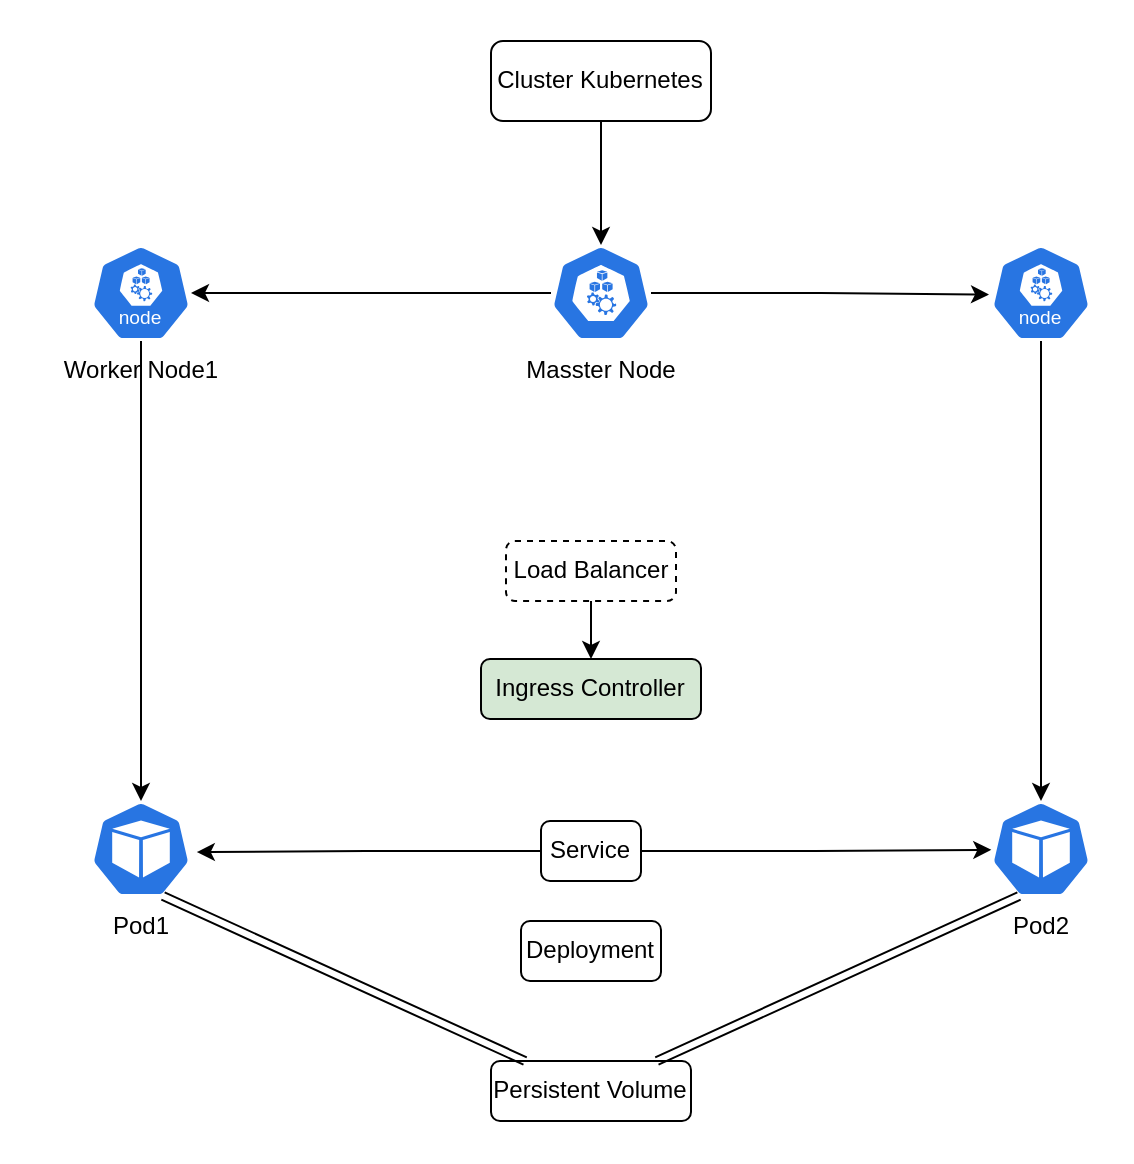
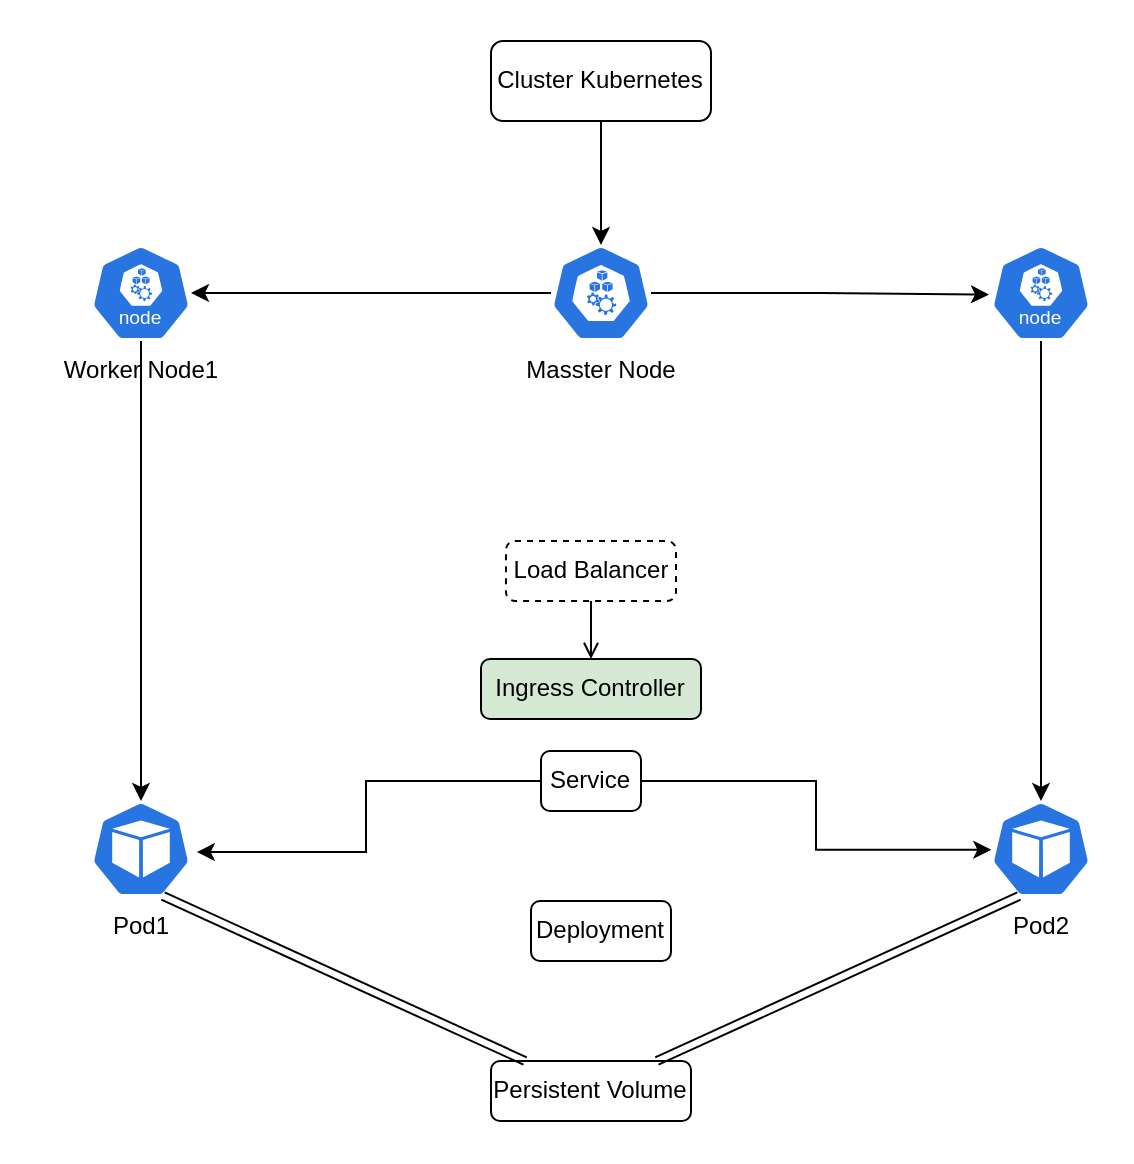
(591, 644) -> (591, 646)
(591, 851) -> (591, 781)
(591, 951) -> (601, 931)
